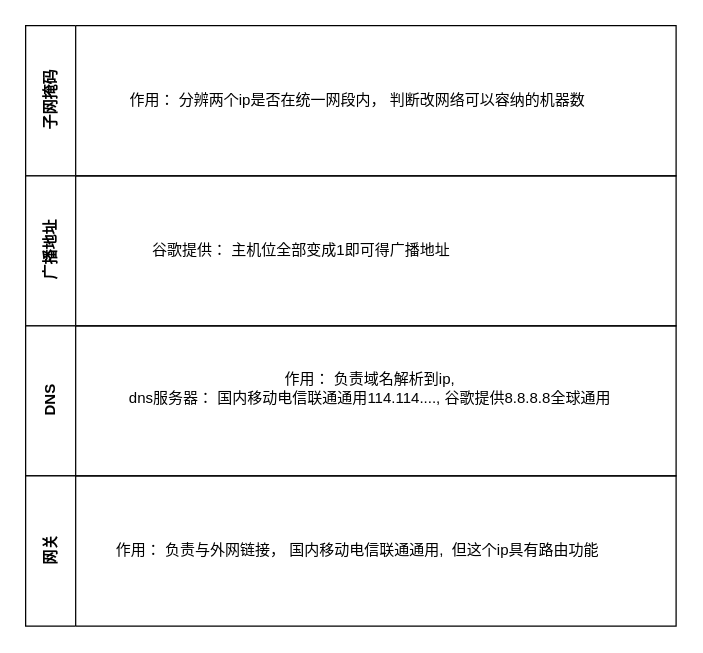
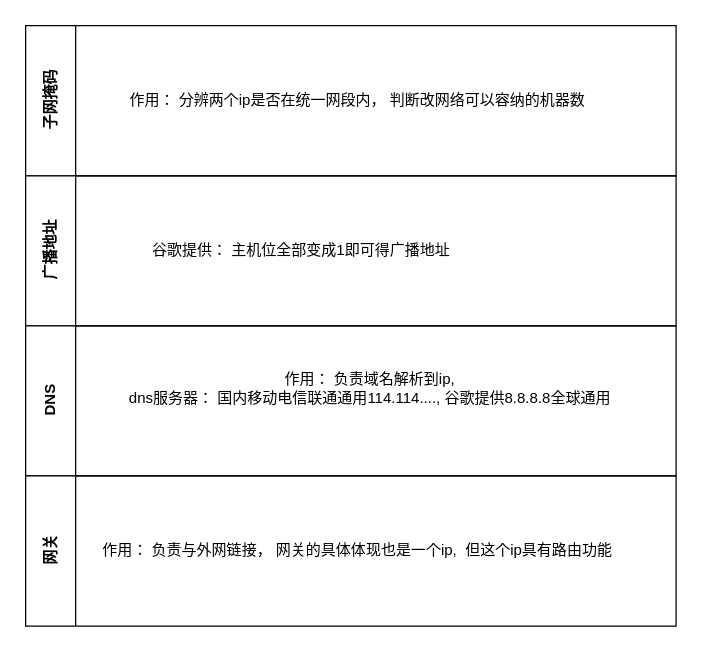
(358, 551) -> (358, 551)
